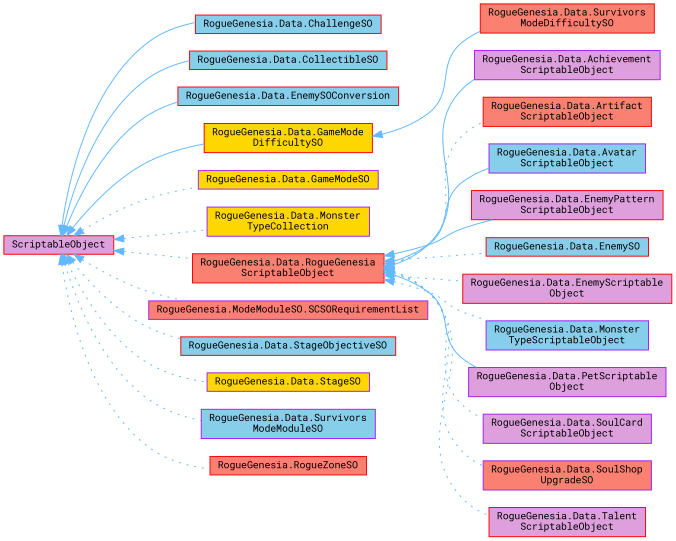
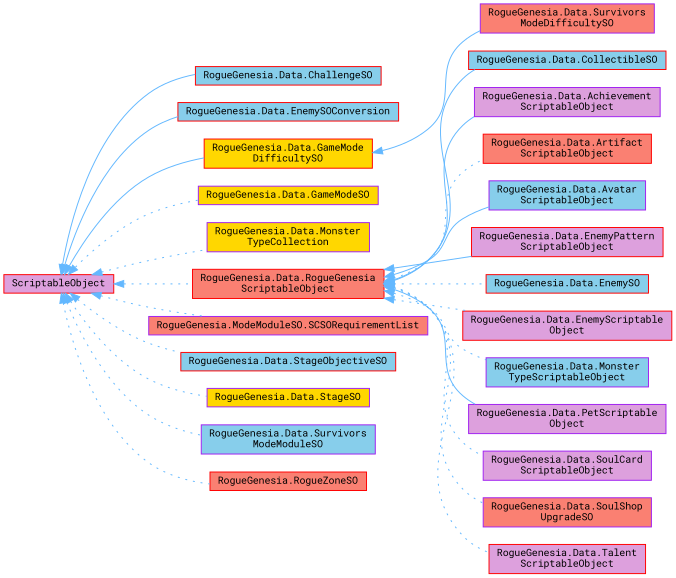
(567, 18) -> (567, 18)
(105, 125) -> (441, 145)
